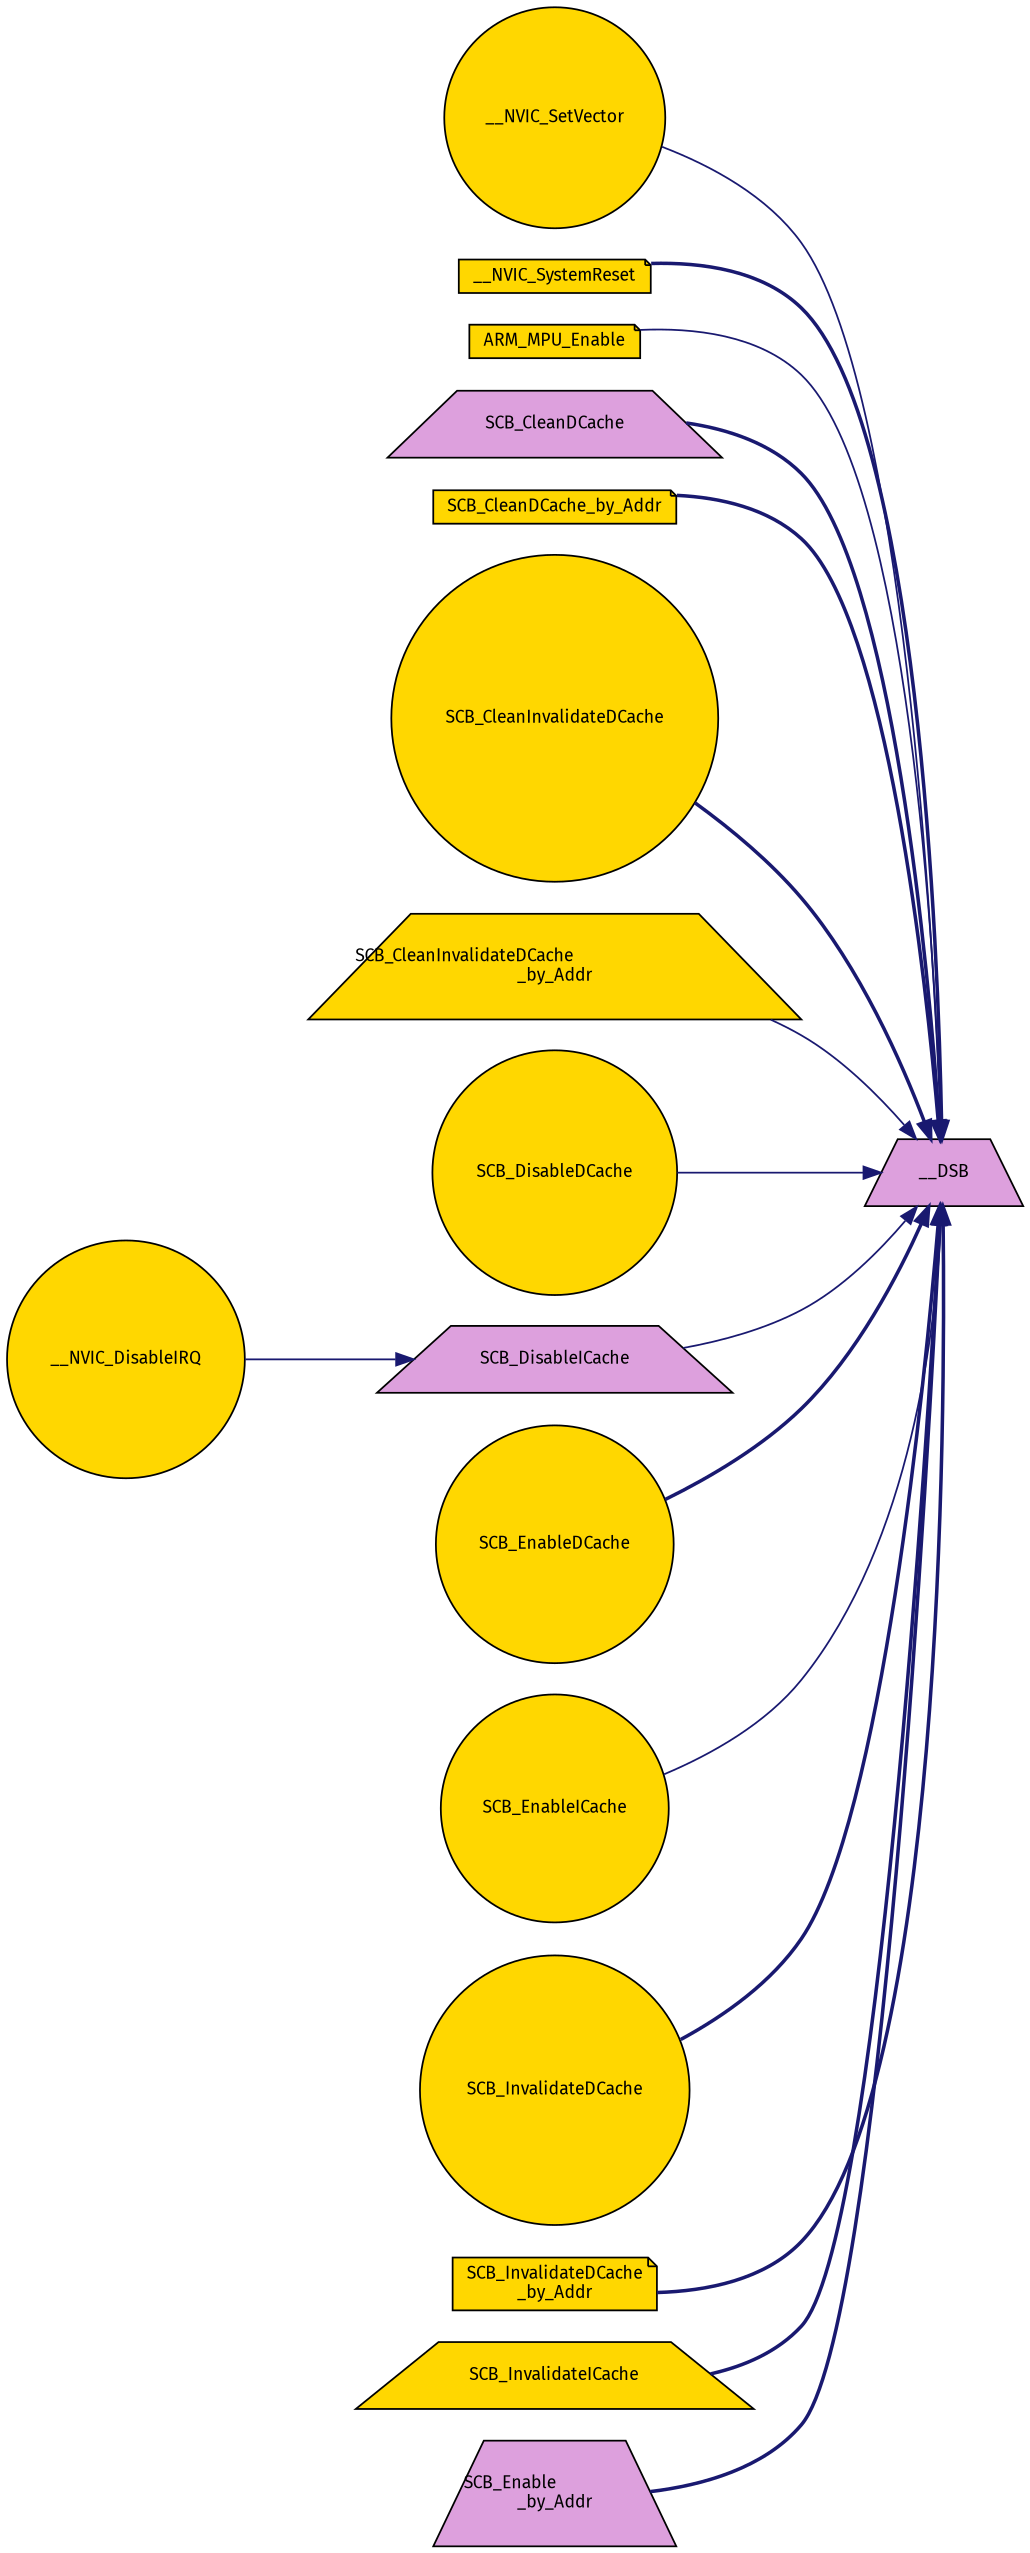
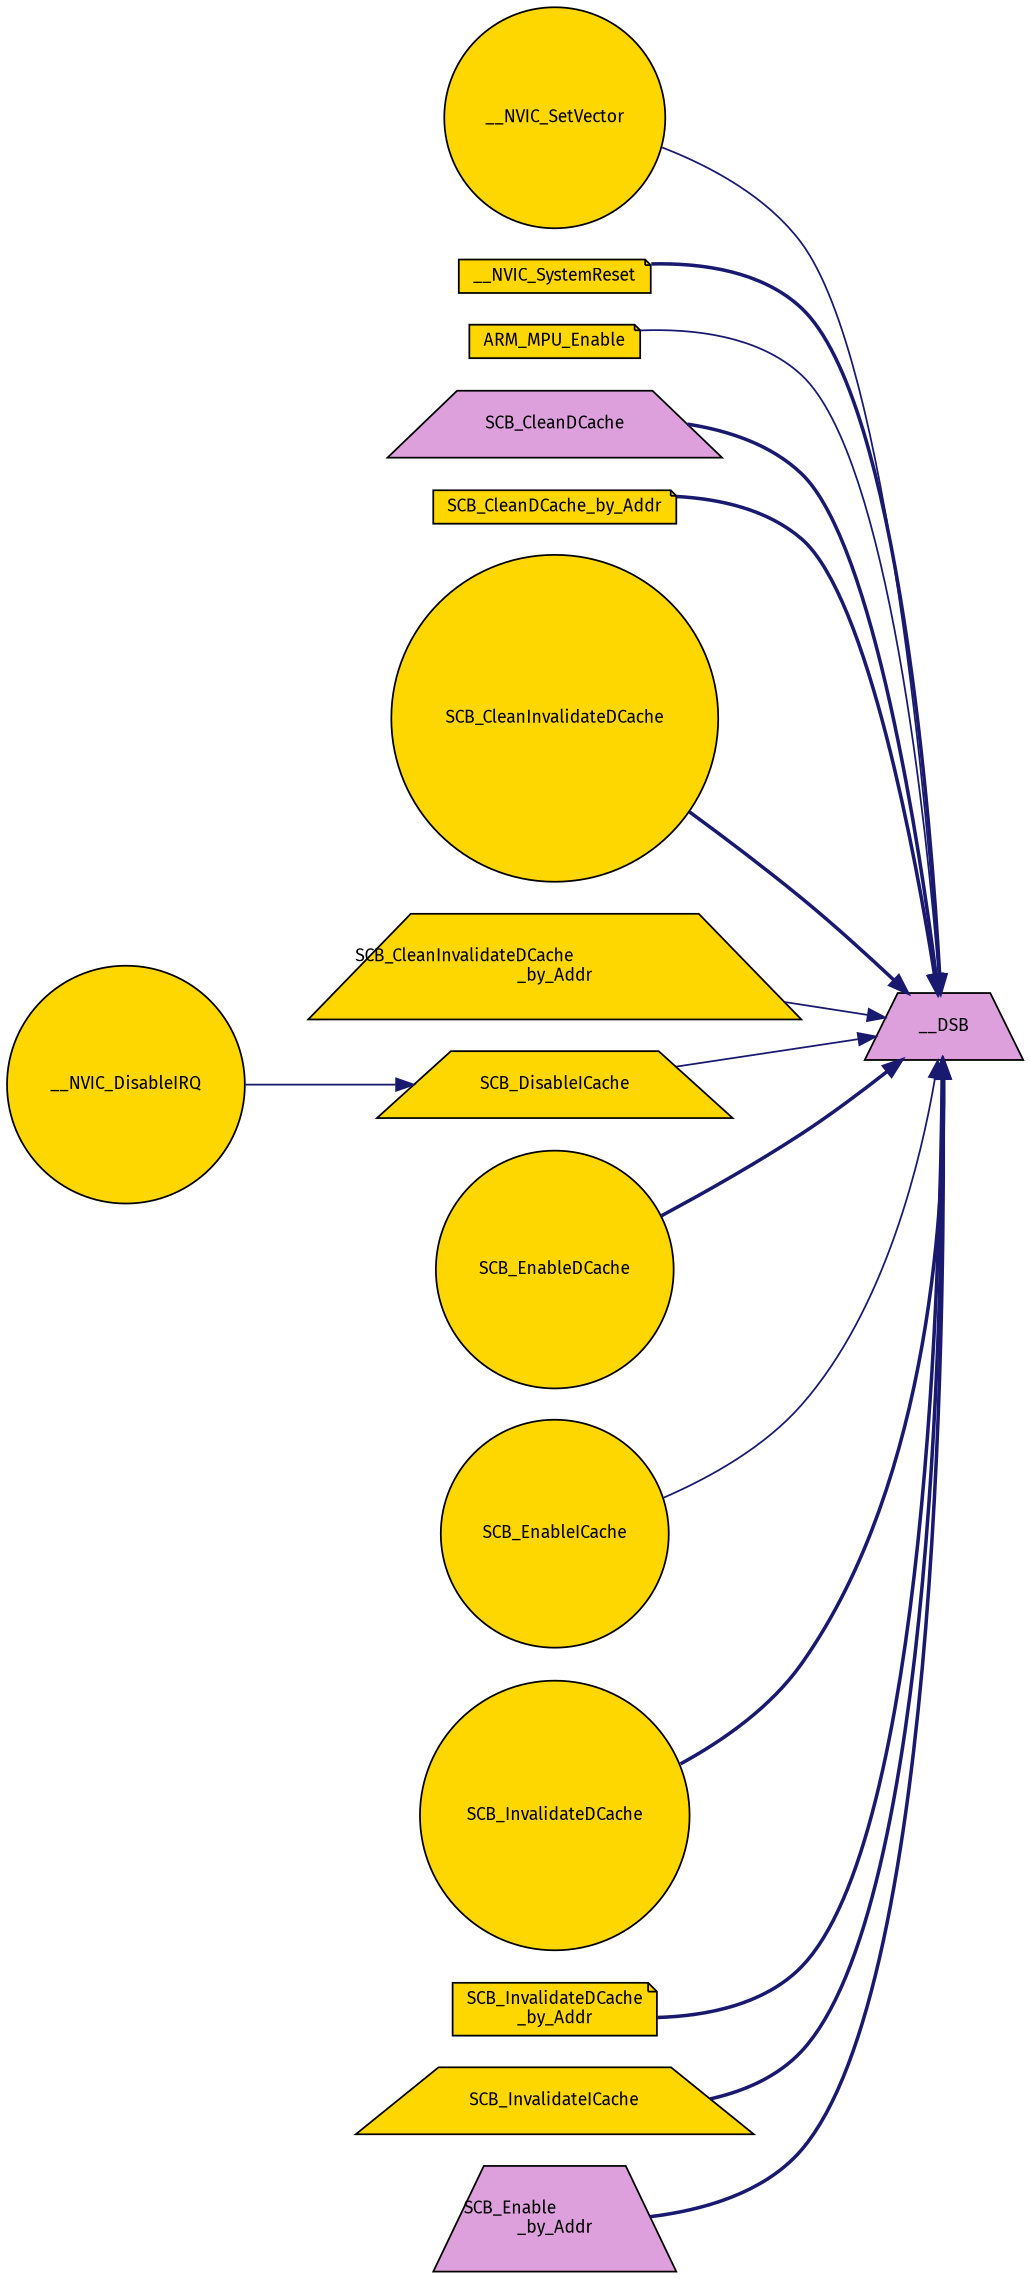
(555, 1173) -> none
(555, 1359) -> (555, 1085)
